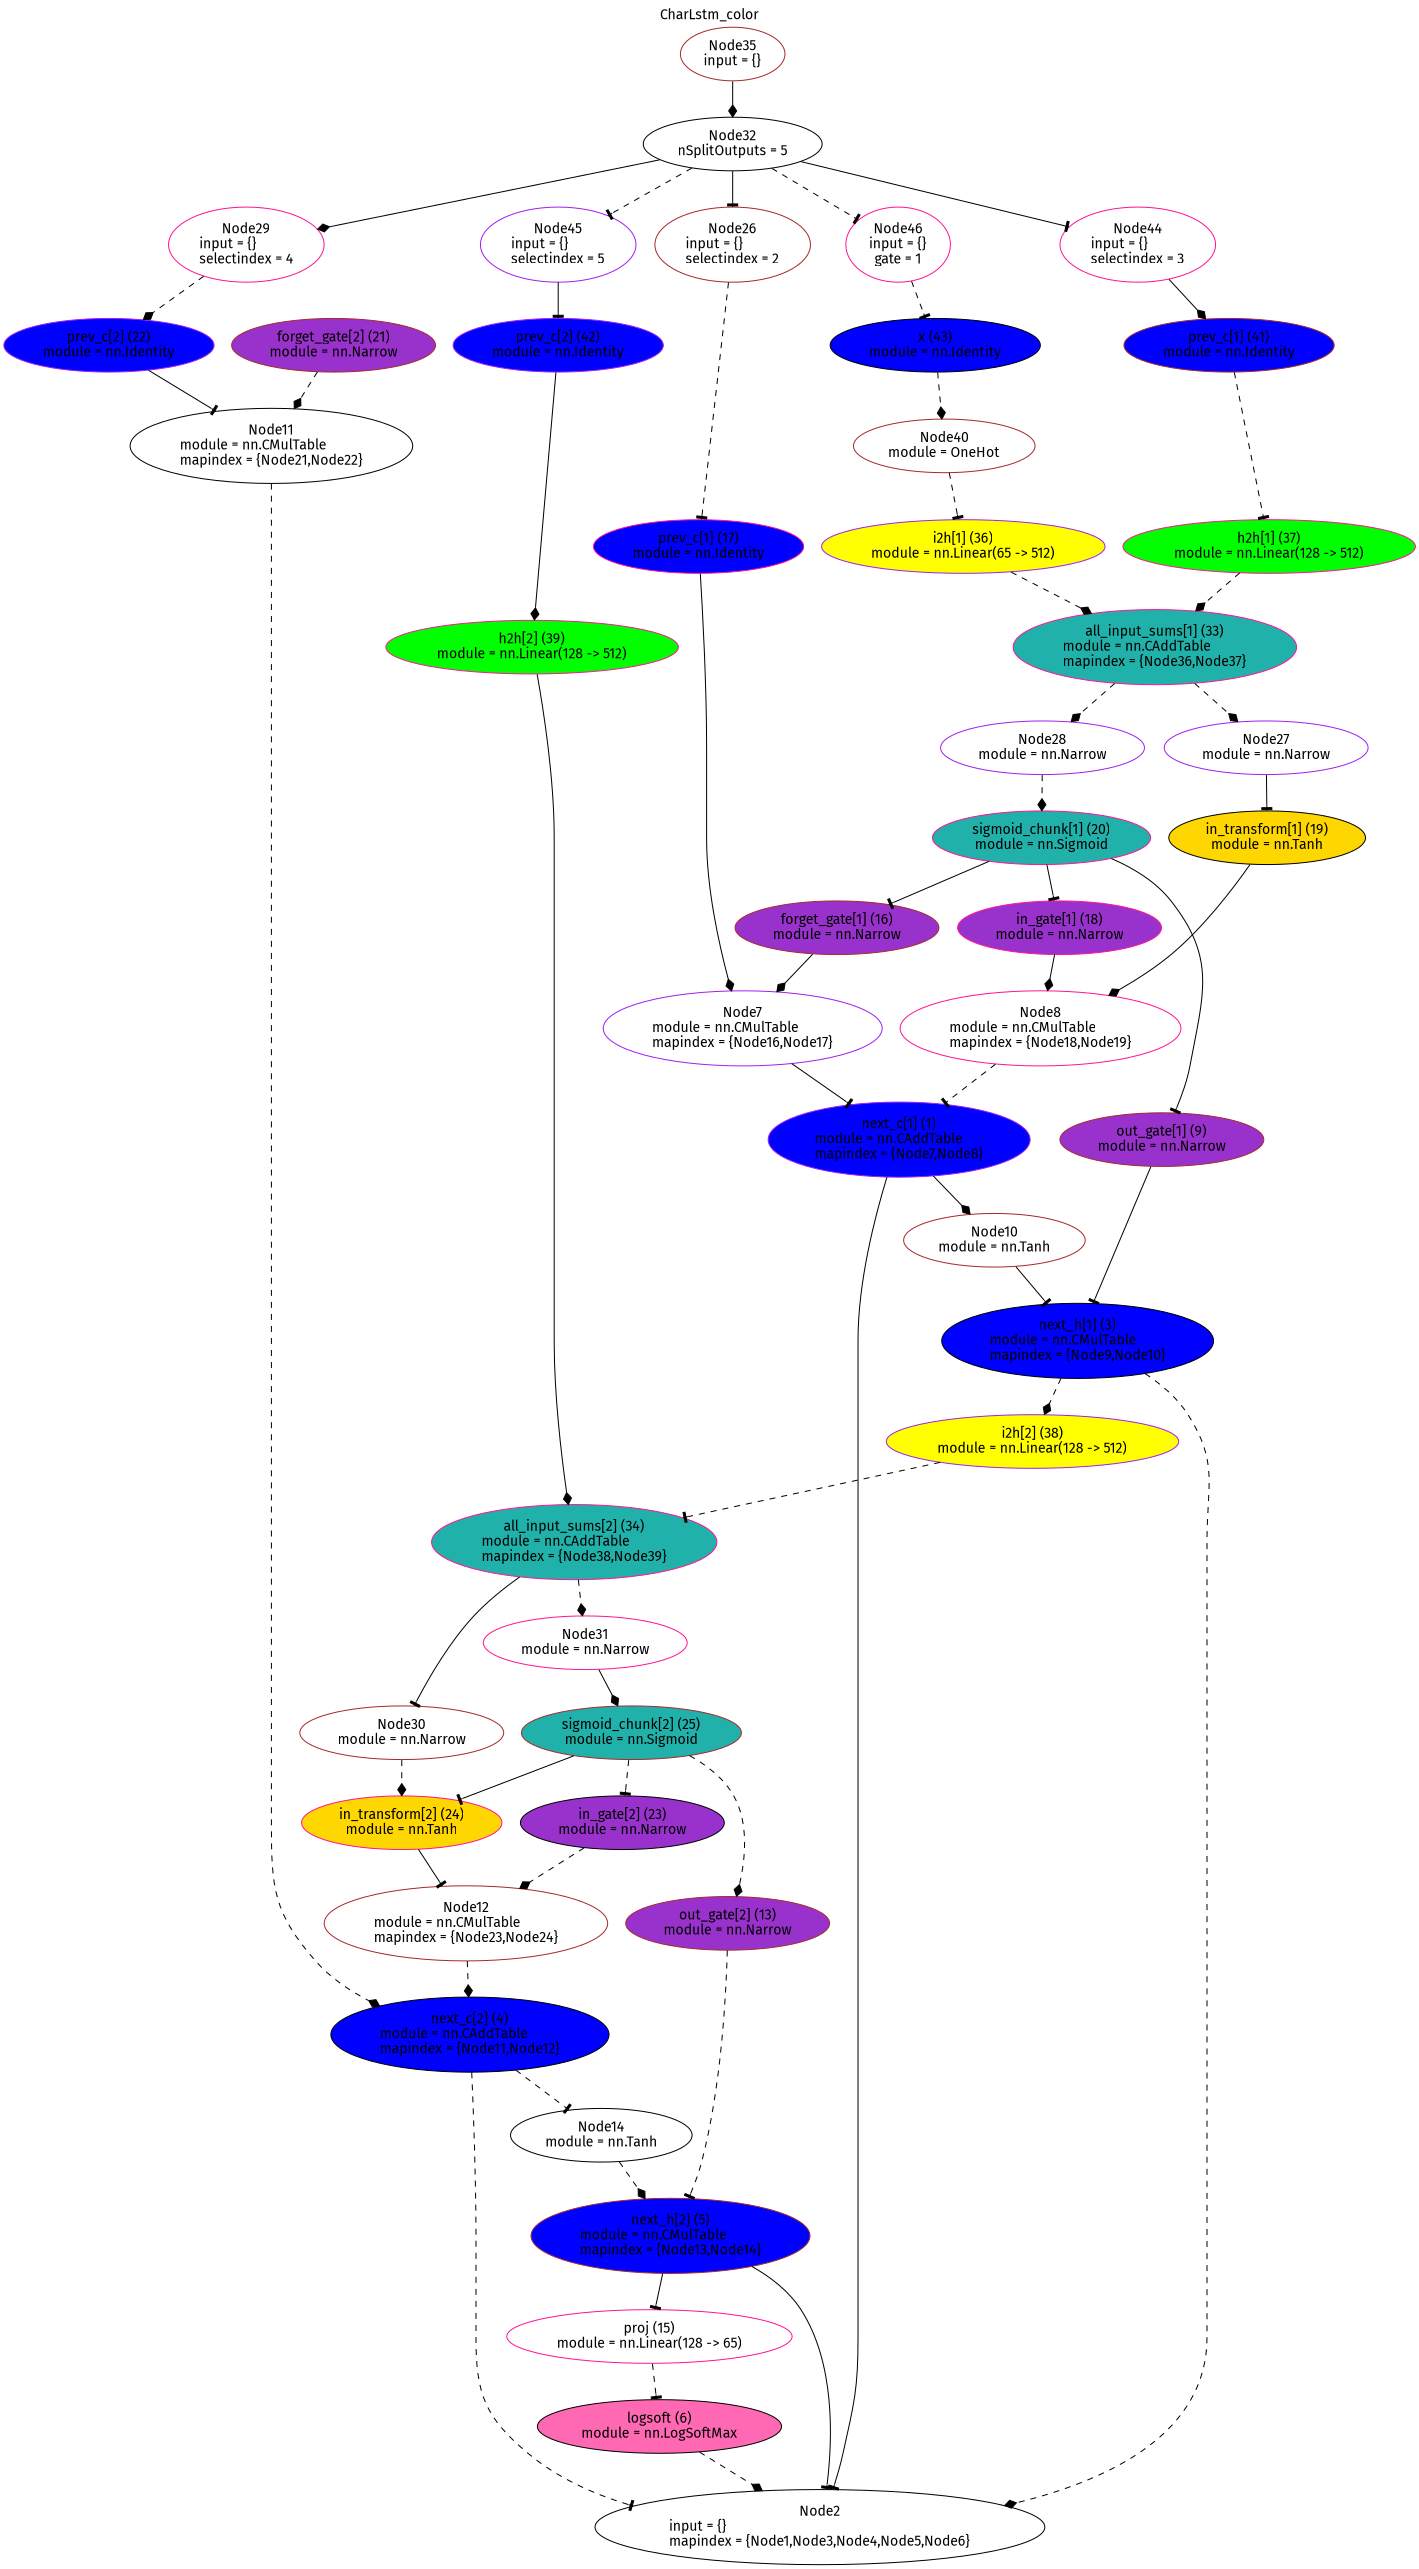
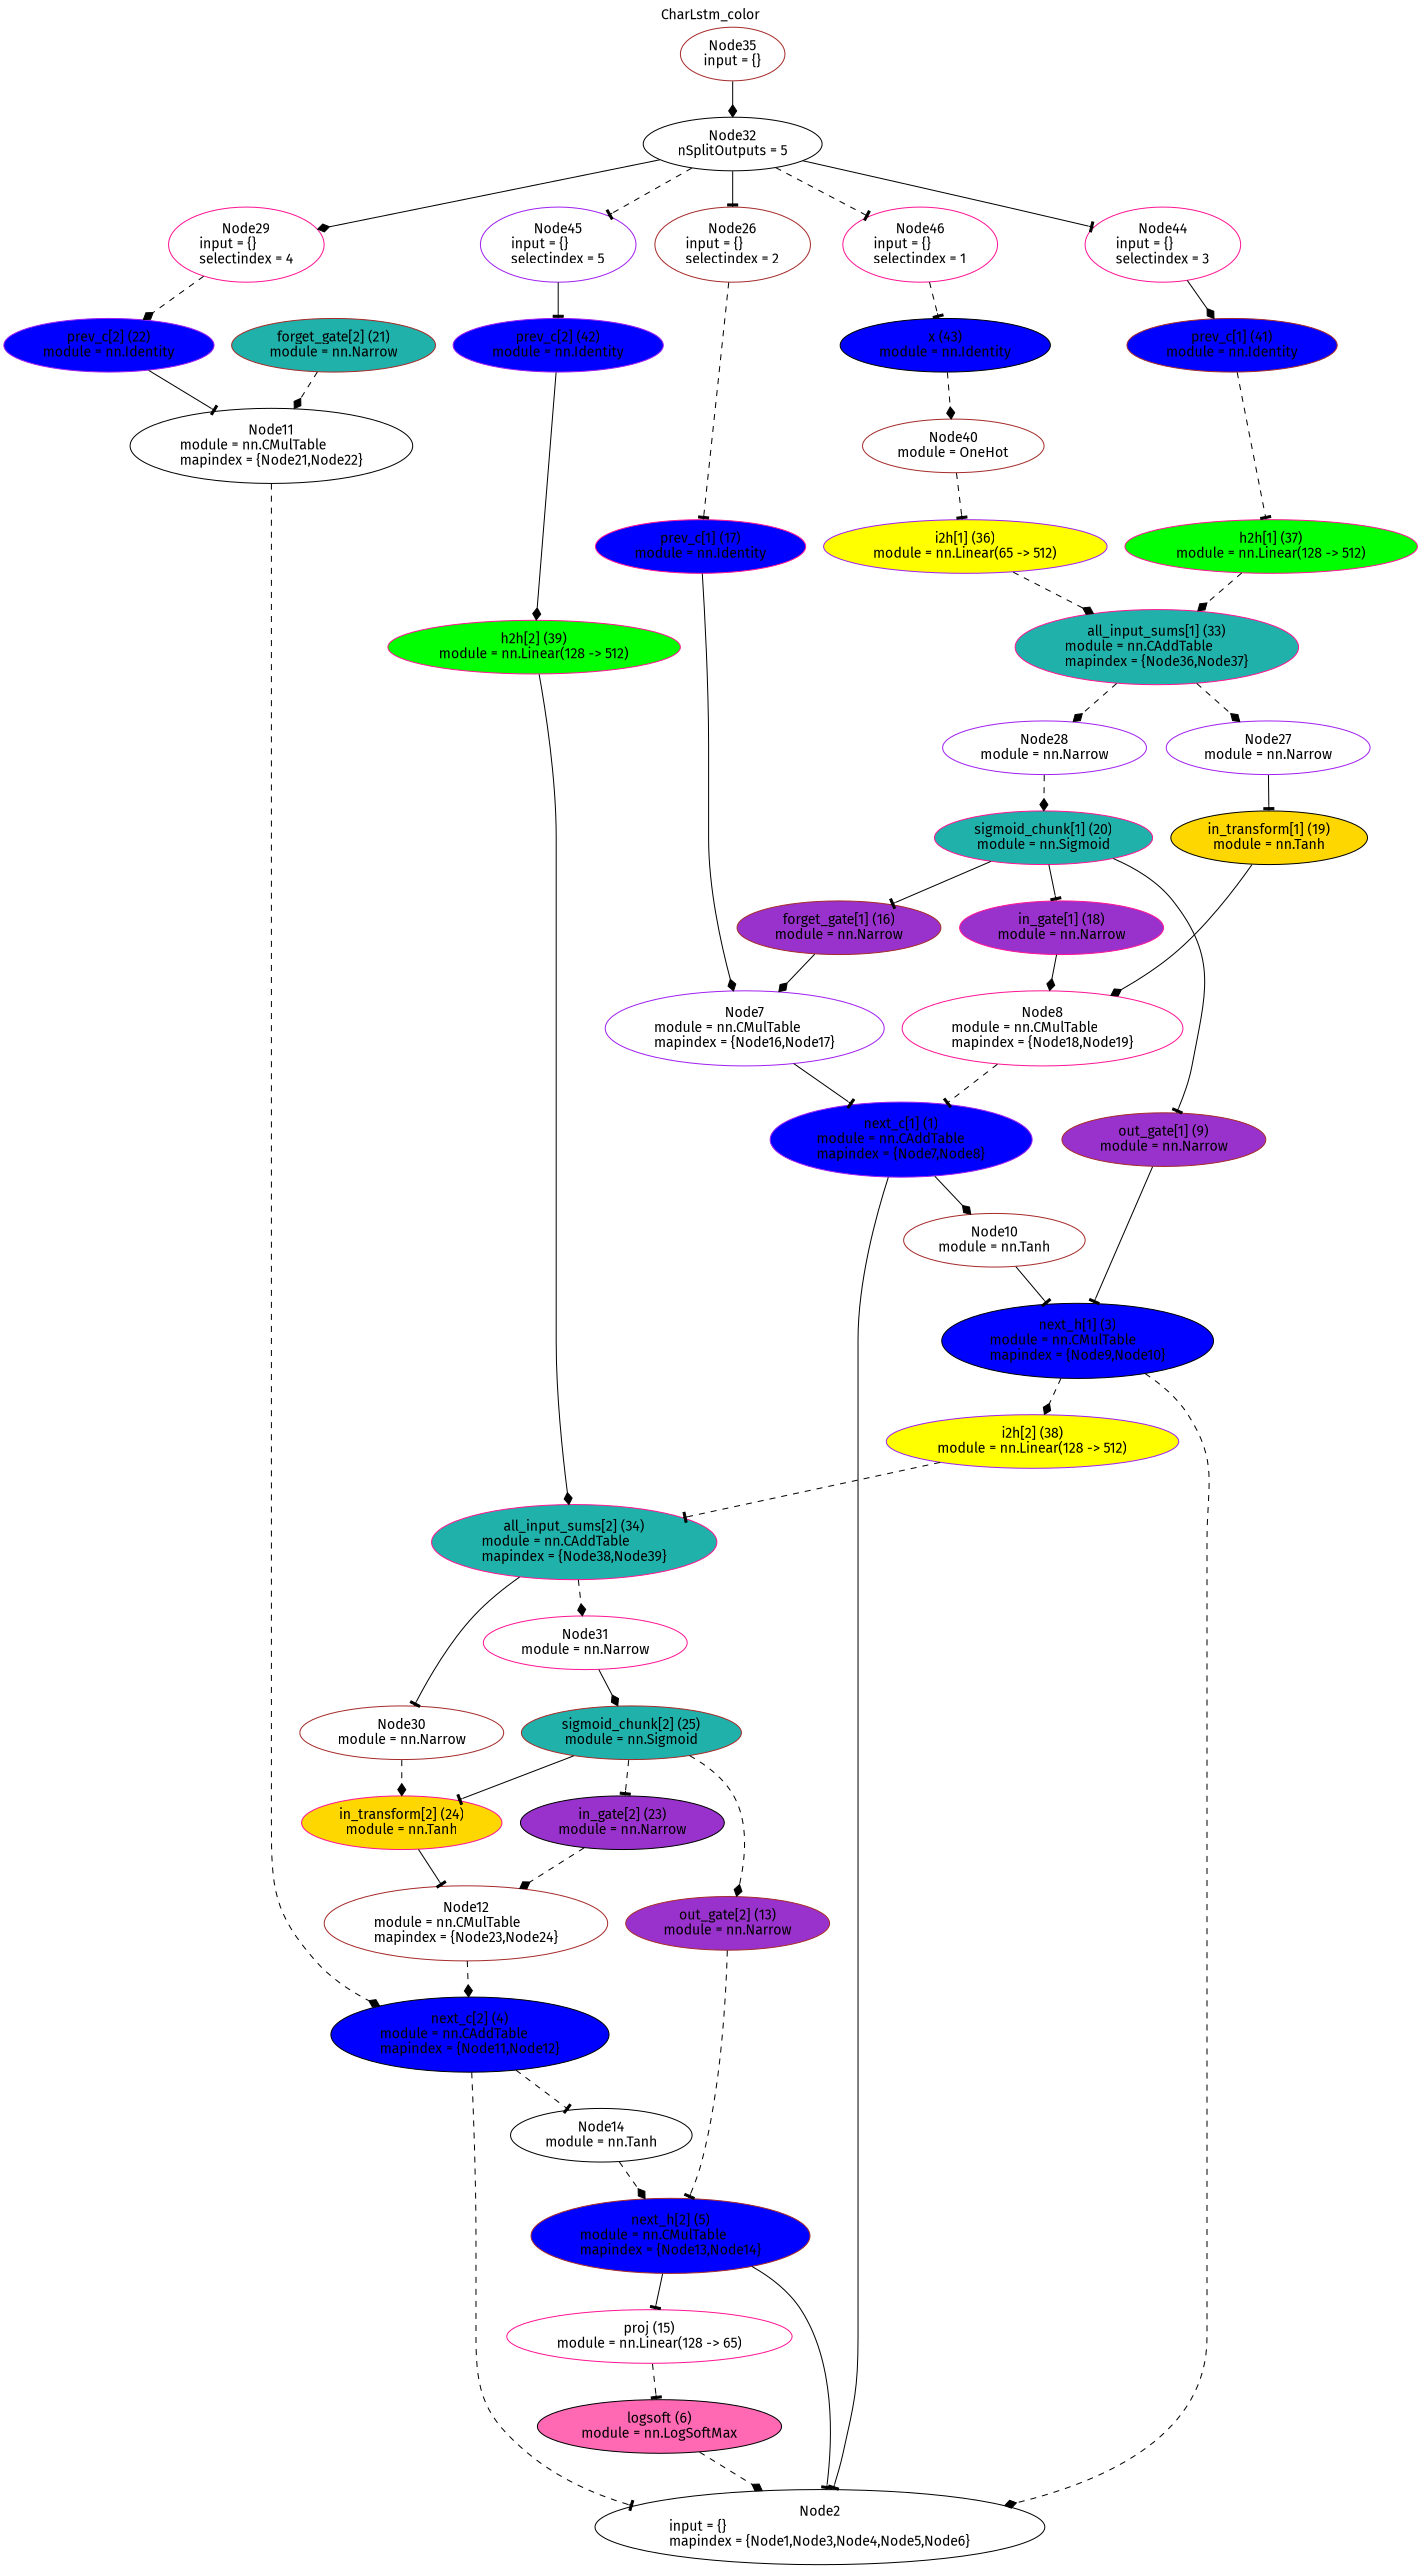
(898, 245) -> (920, 245)
(334, 345) -> (334, 345)
